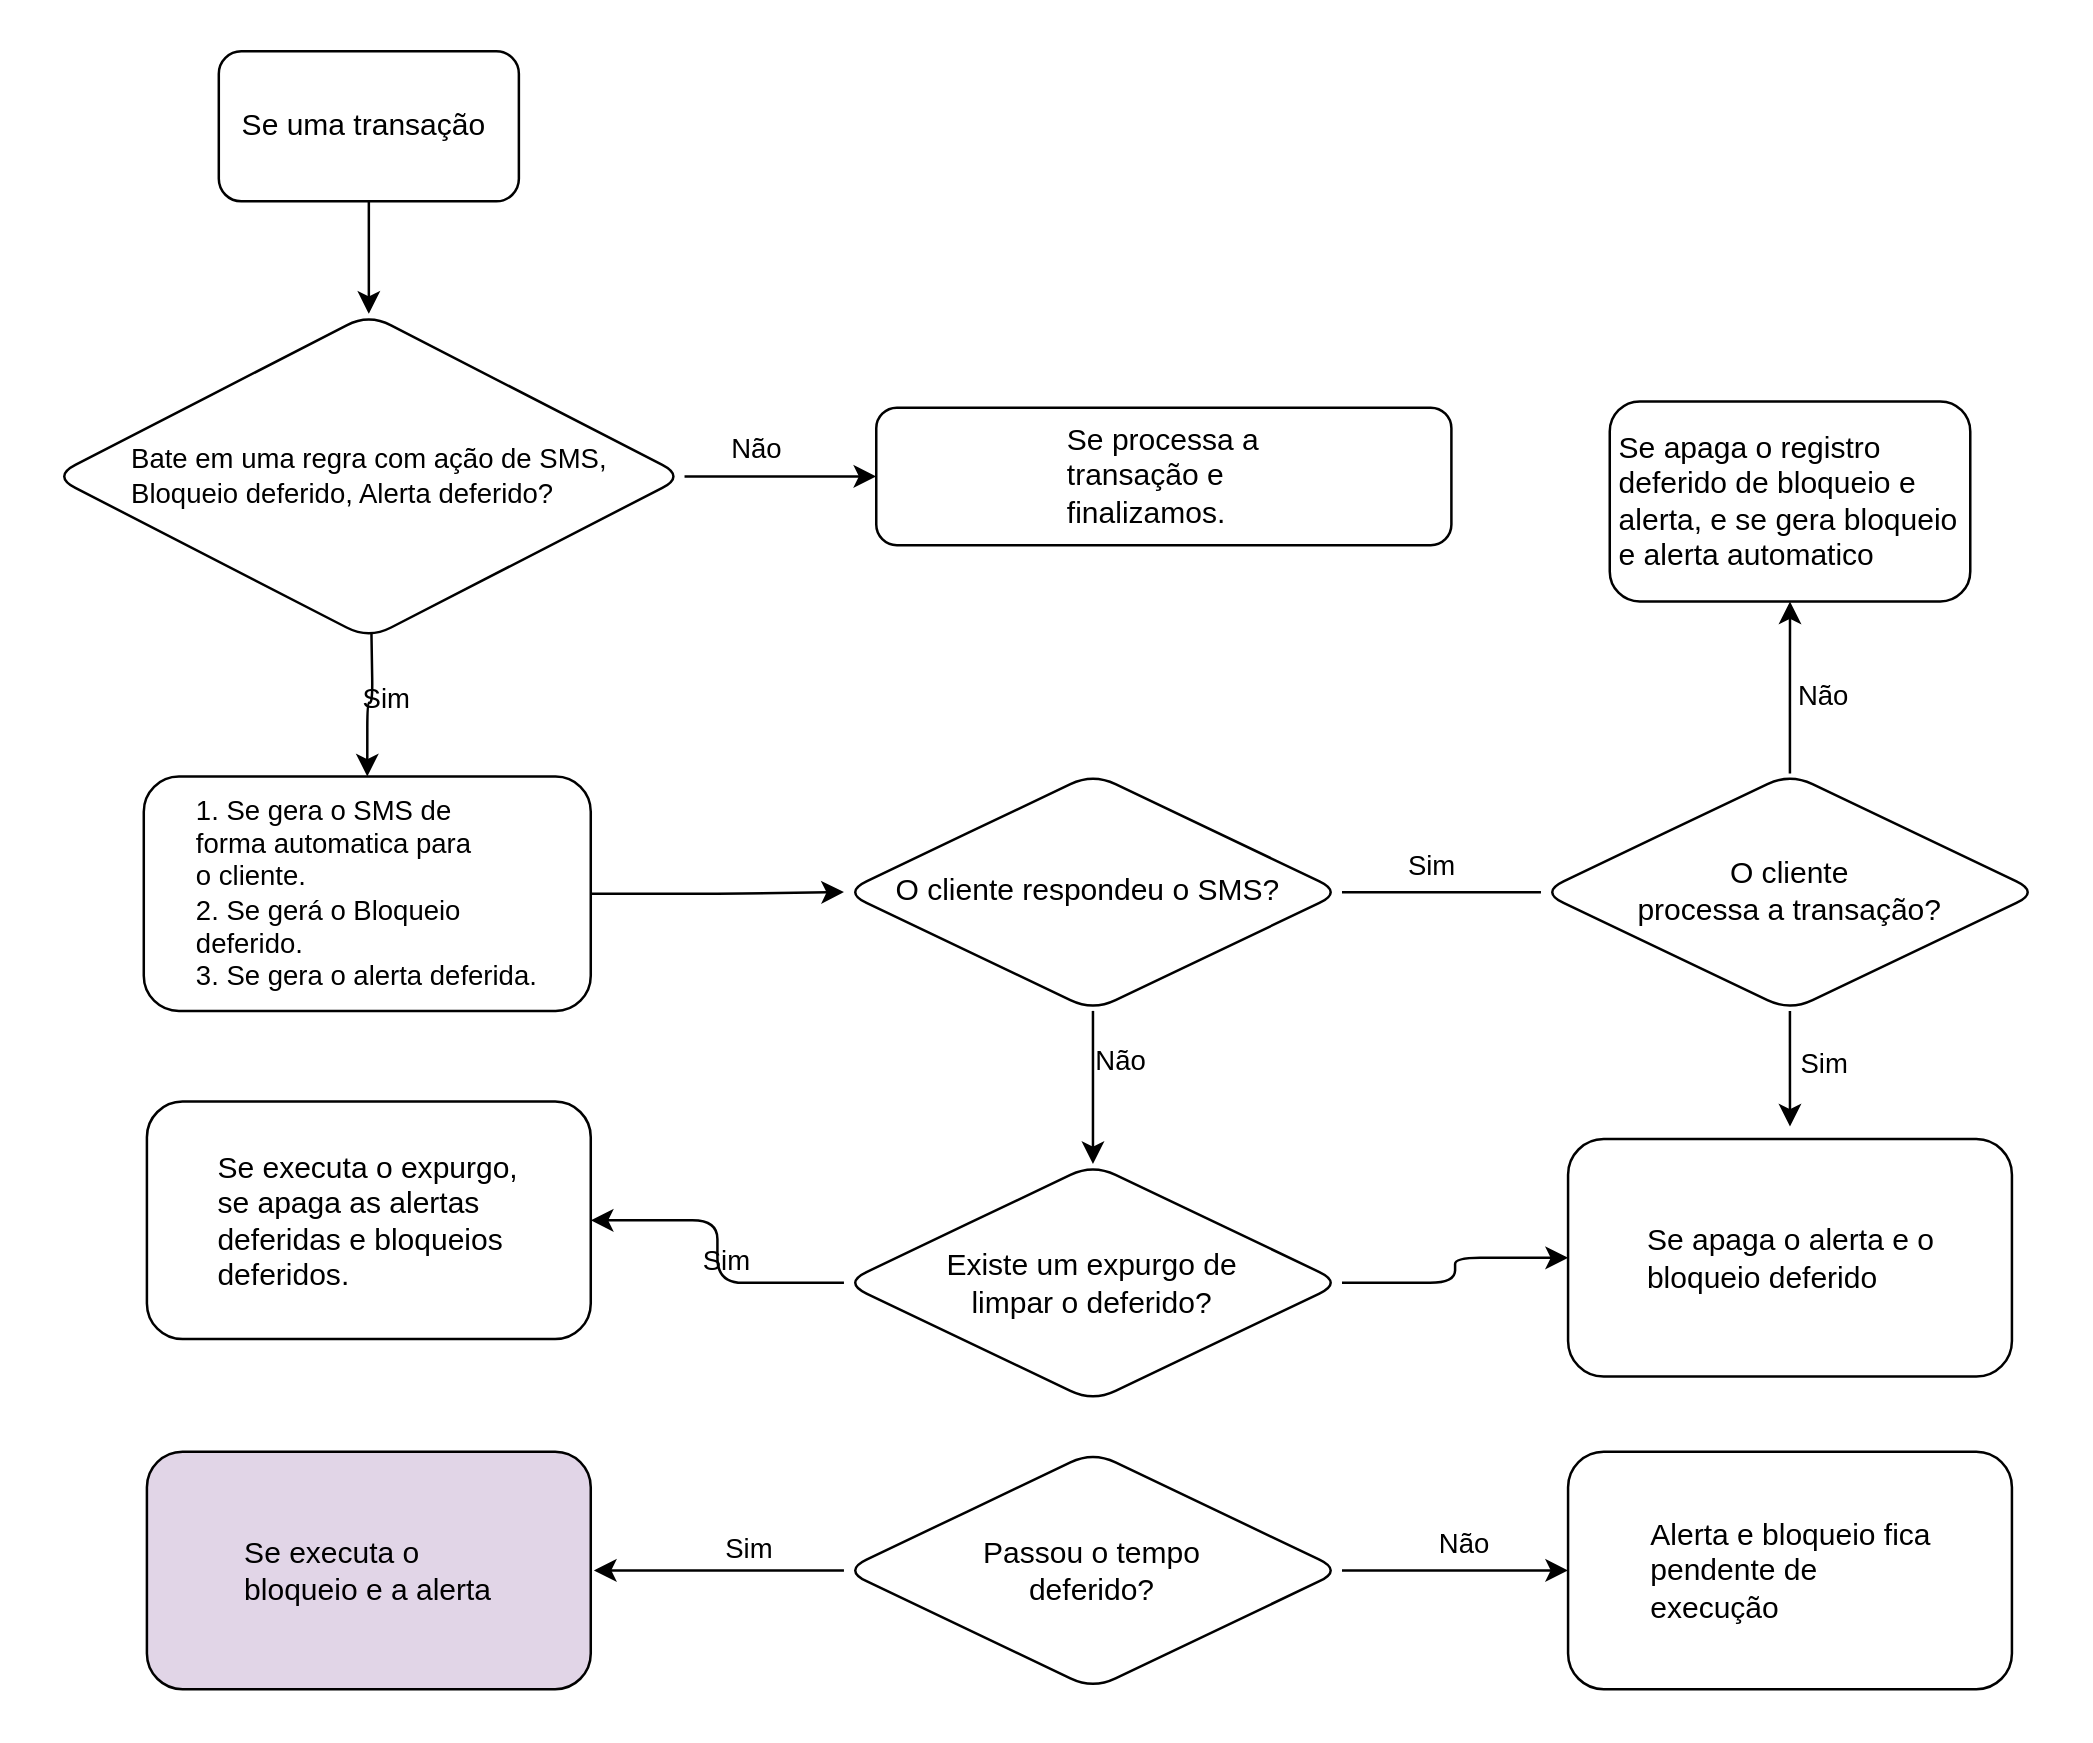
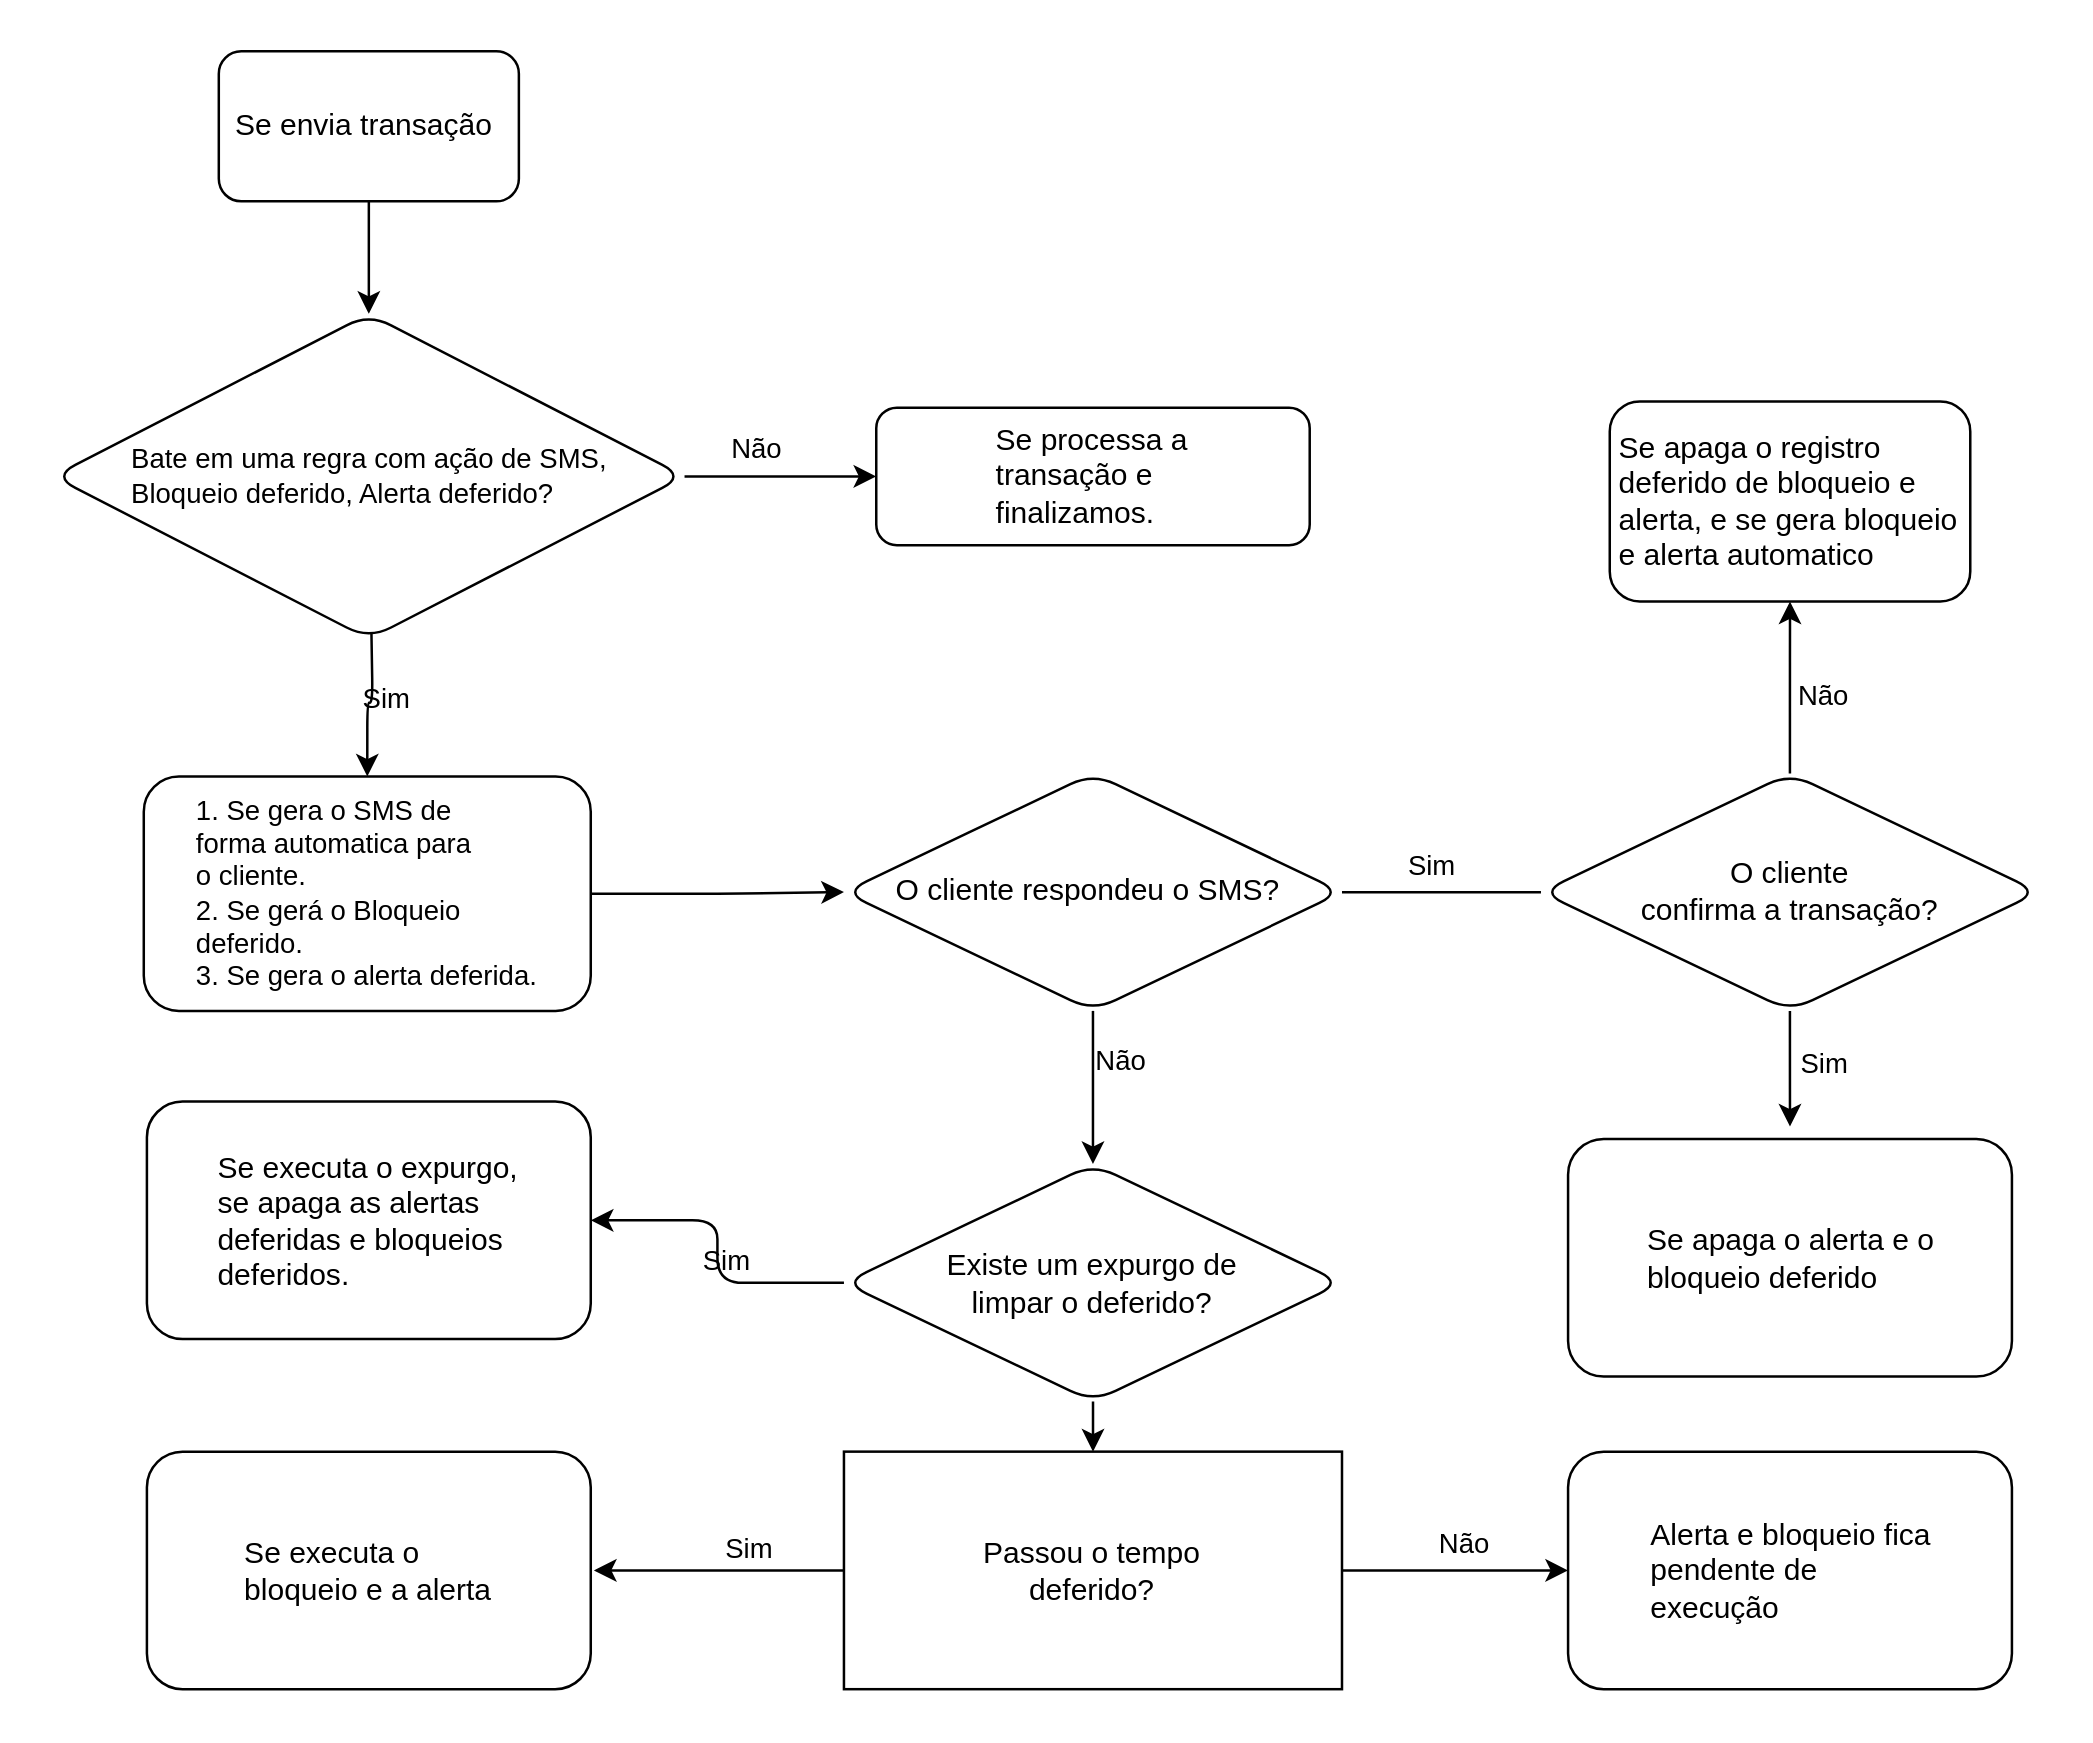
(369, 126) -> (369, 126)
(1164, 476) -> (1093, 476)
(1790, 891) -> (1790, 891)
(1452, 1277) -> (1093, 1429)
(369, 1570) -> (369, 1570)
(1093, 1570) -> (1093, 1570)
